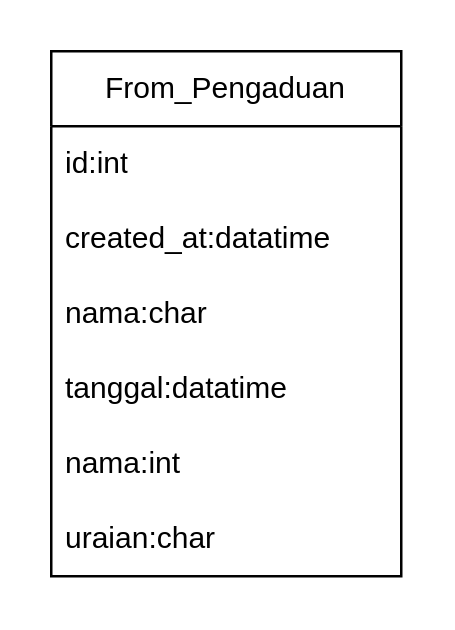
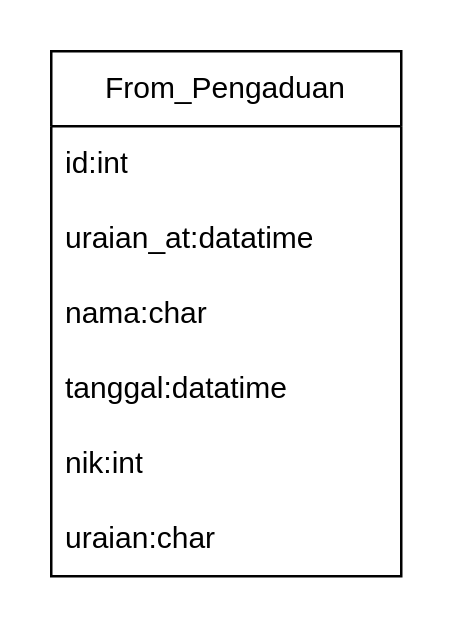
(218, 239) -> (206, 239)
(126, 464) -> (113, 464)
